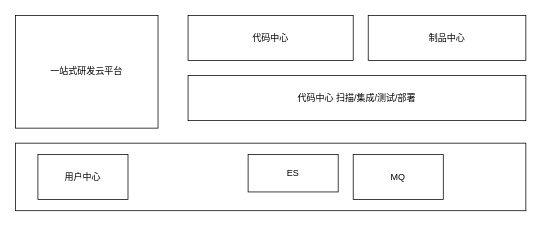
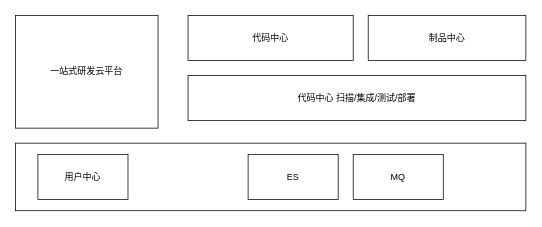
(293, 173) -> (293, 177)
